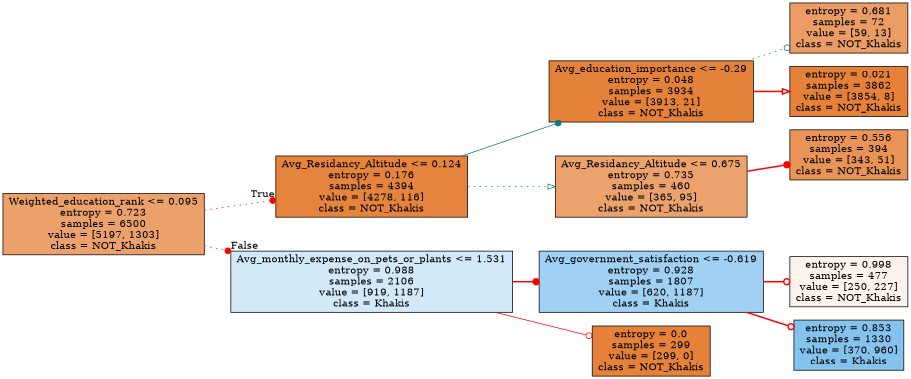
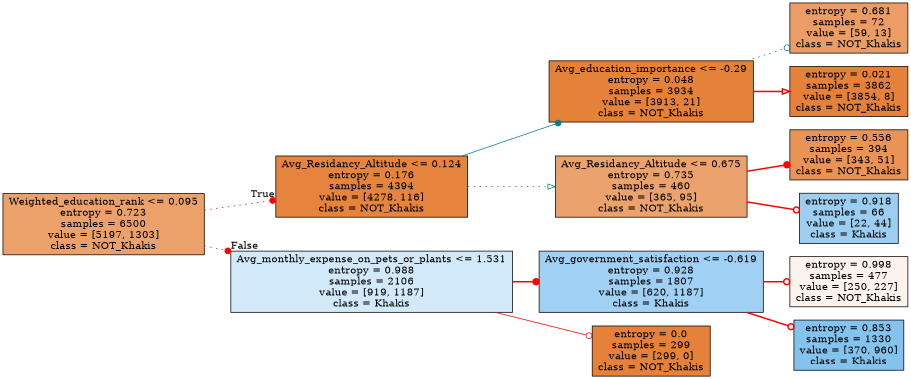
none -> (849, 218)
